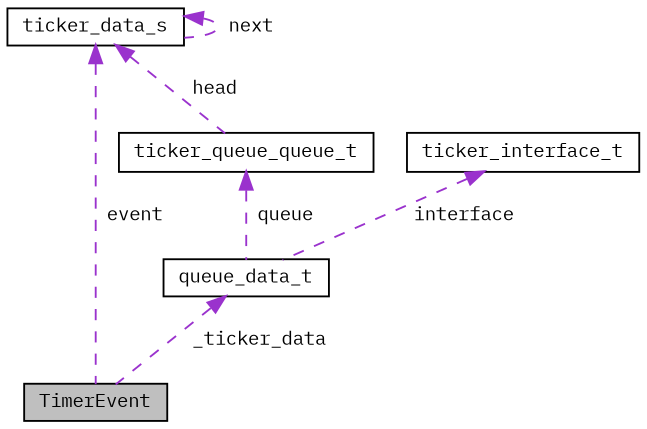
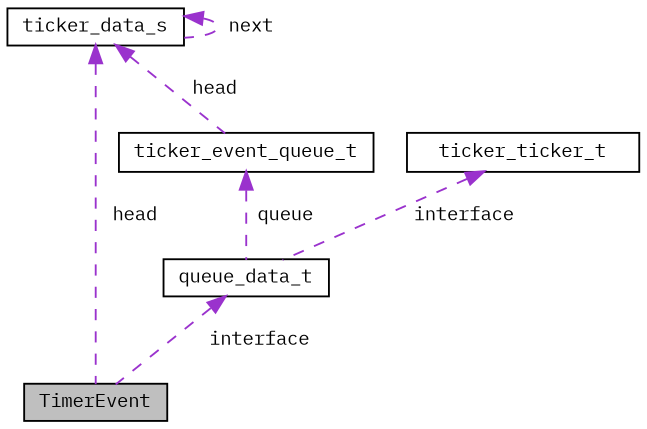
(246, 152) -> (246, 152)
(523, 152) -> (523, 152)
(130, 216) -> (130, 216)
(255, 340) -> (255, 340)
